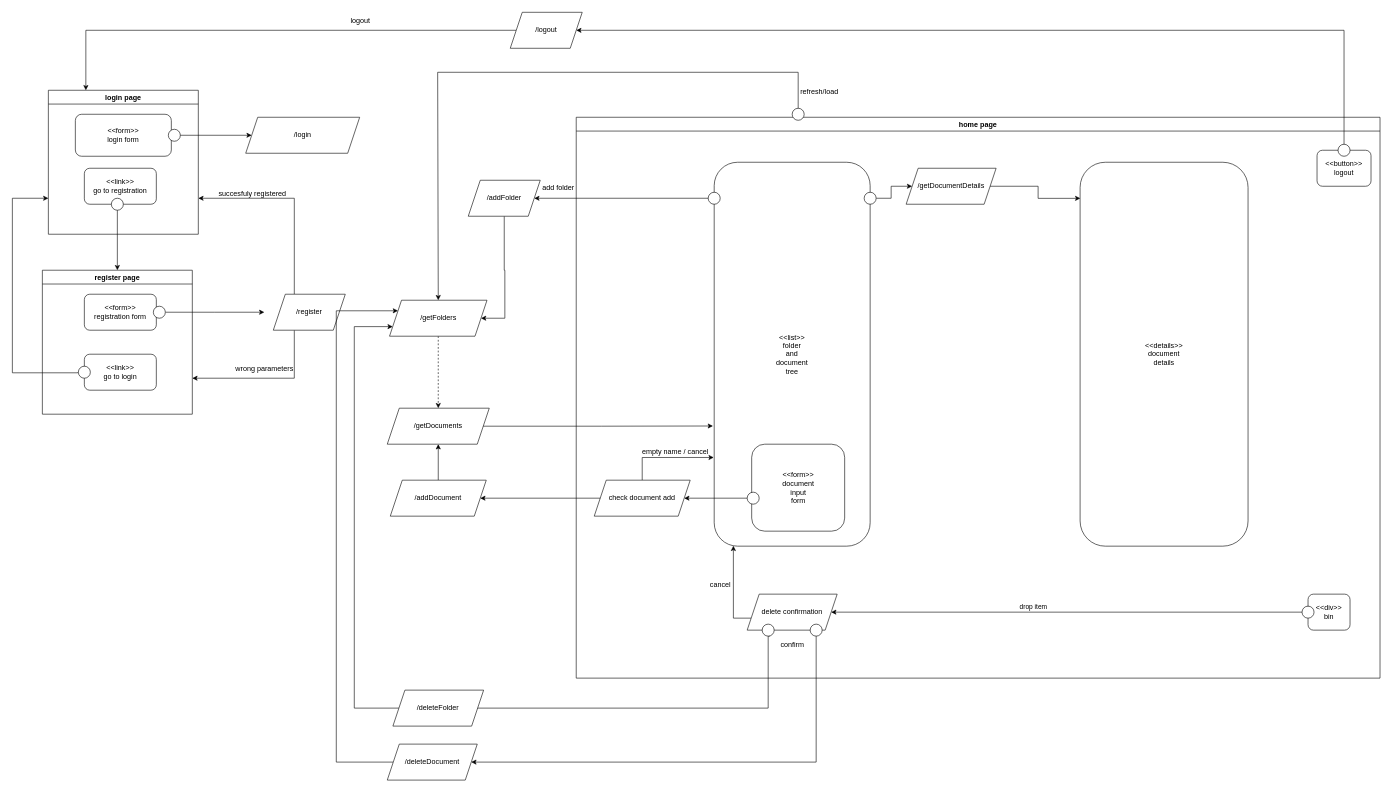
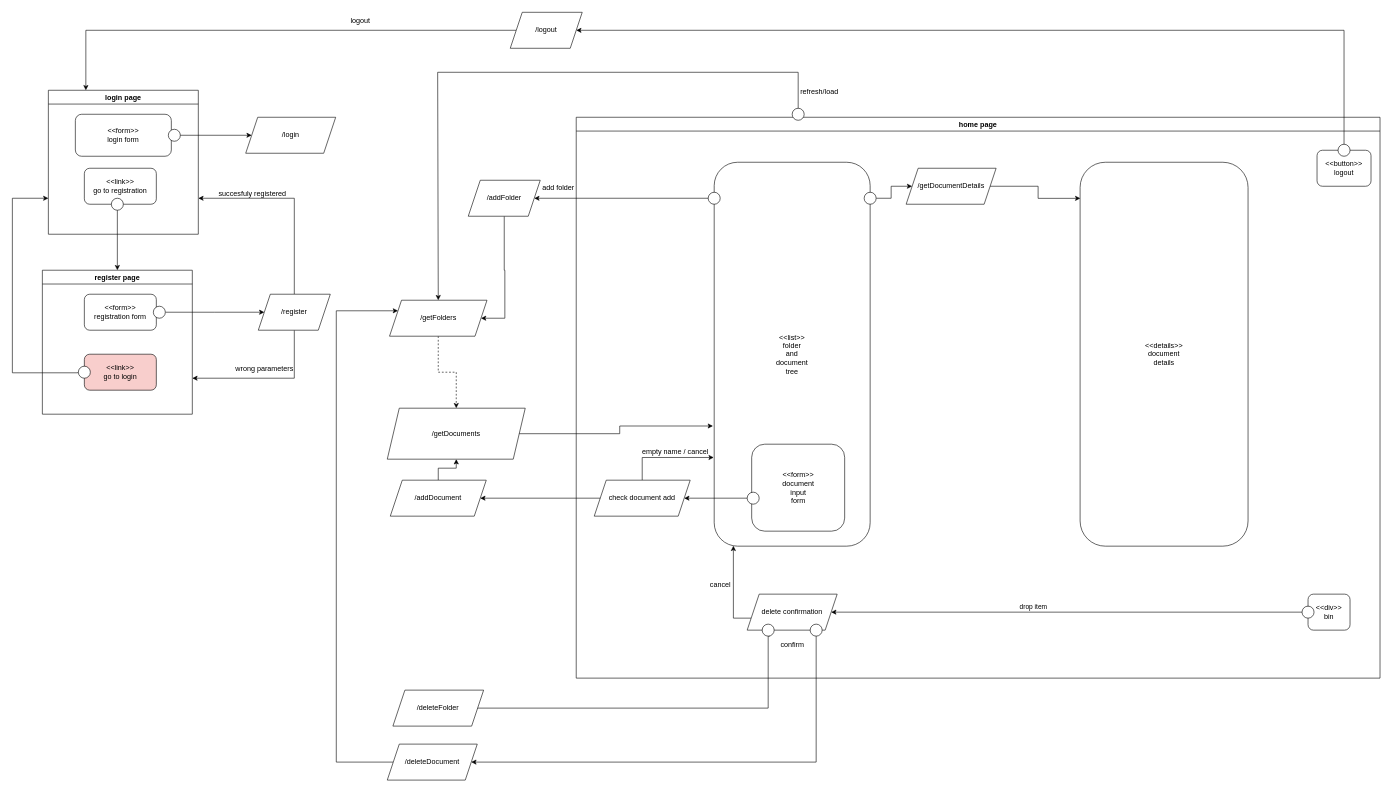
(303, 135) -> (291, 135)
(309, 312) -> (294, 312)
(371, 327) -> none
(120, 372) -> (120, 372)
(438, 426) -> (456, 434)
